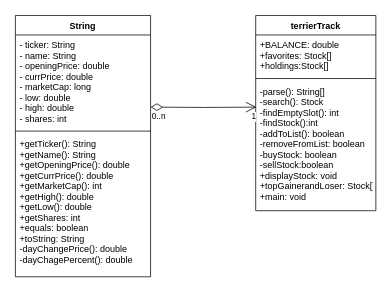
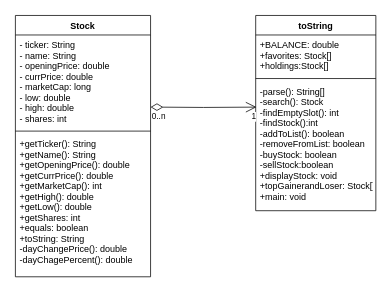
(83, 26) -> (83, 26)
(315, 26) -> (315, 26)
